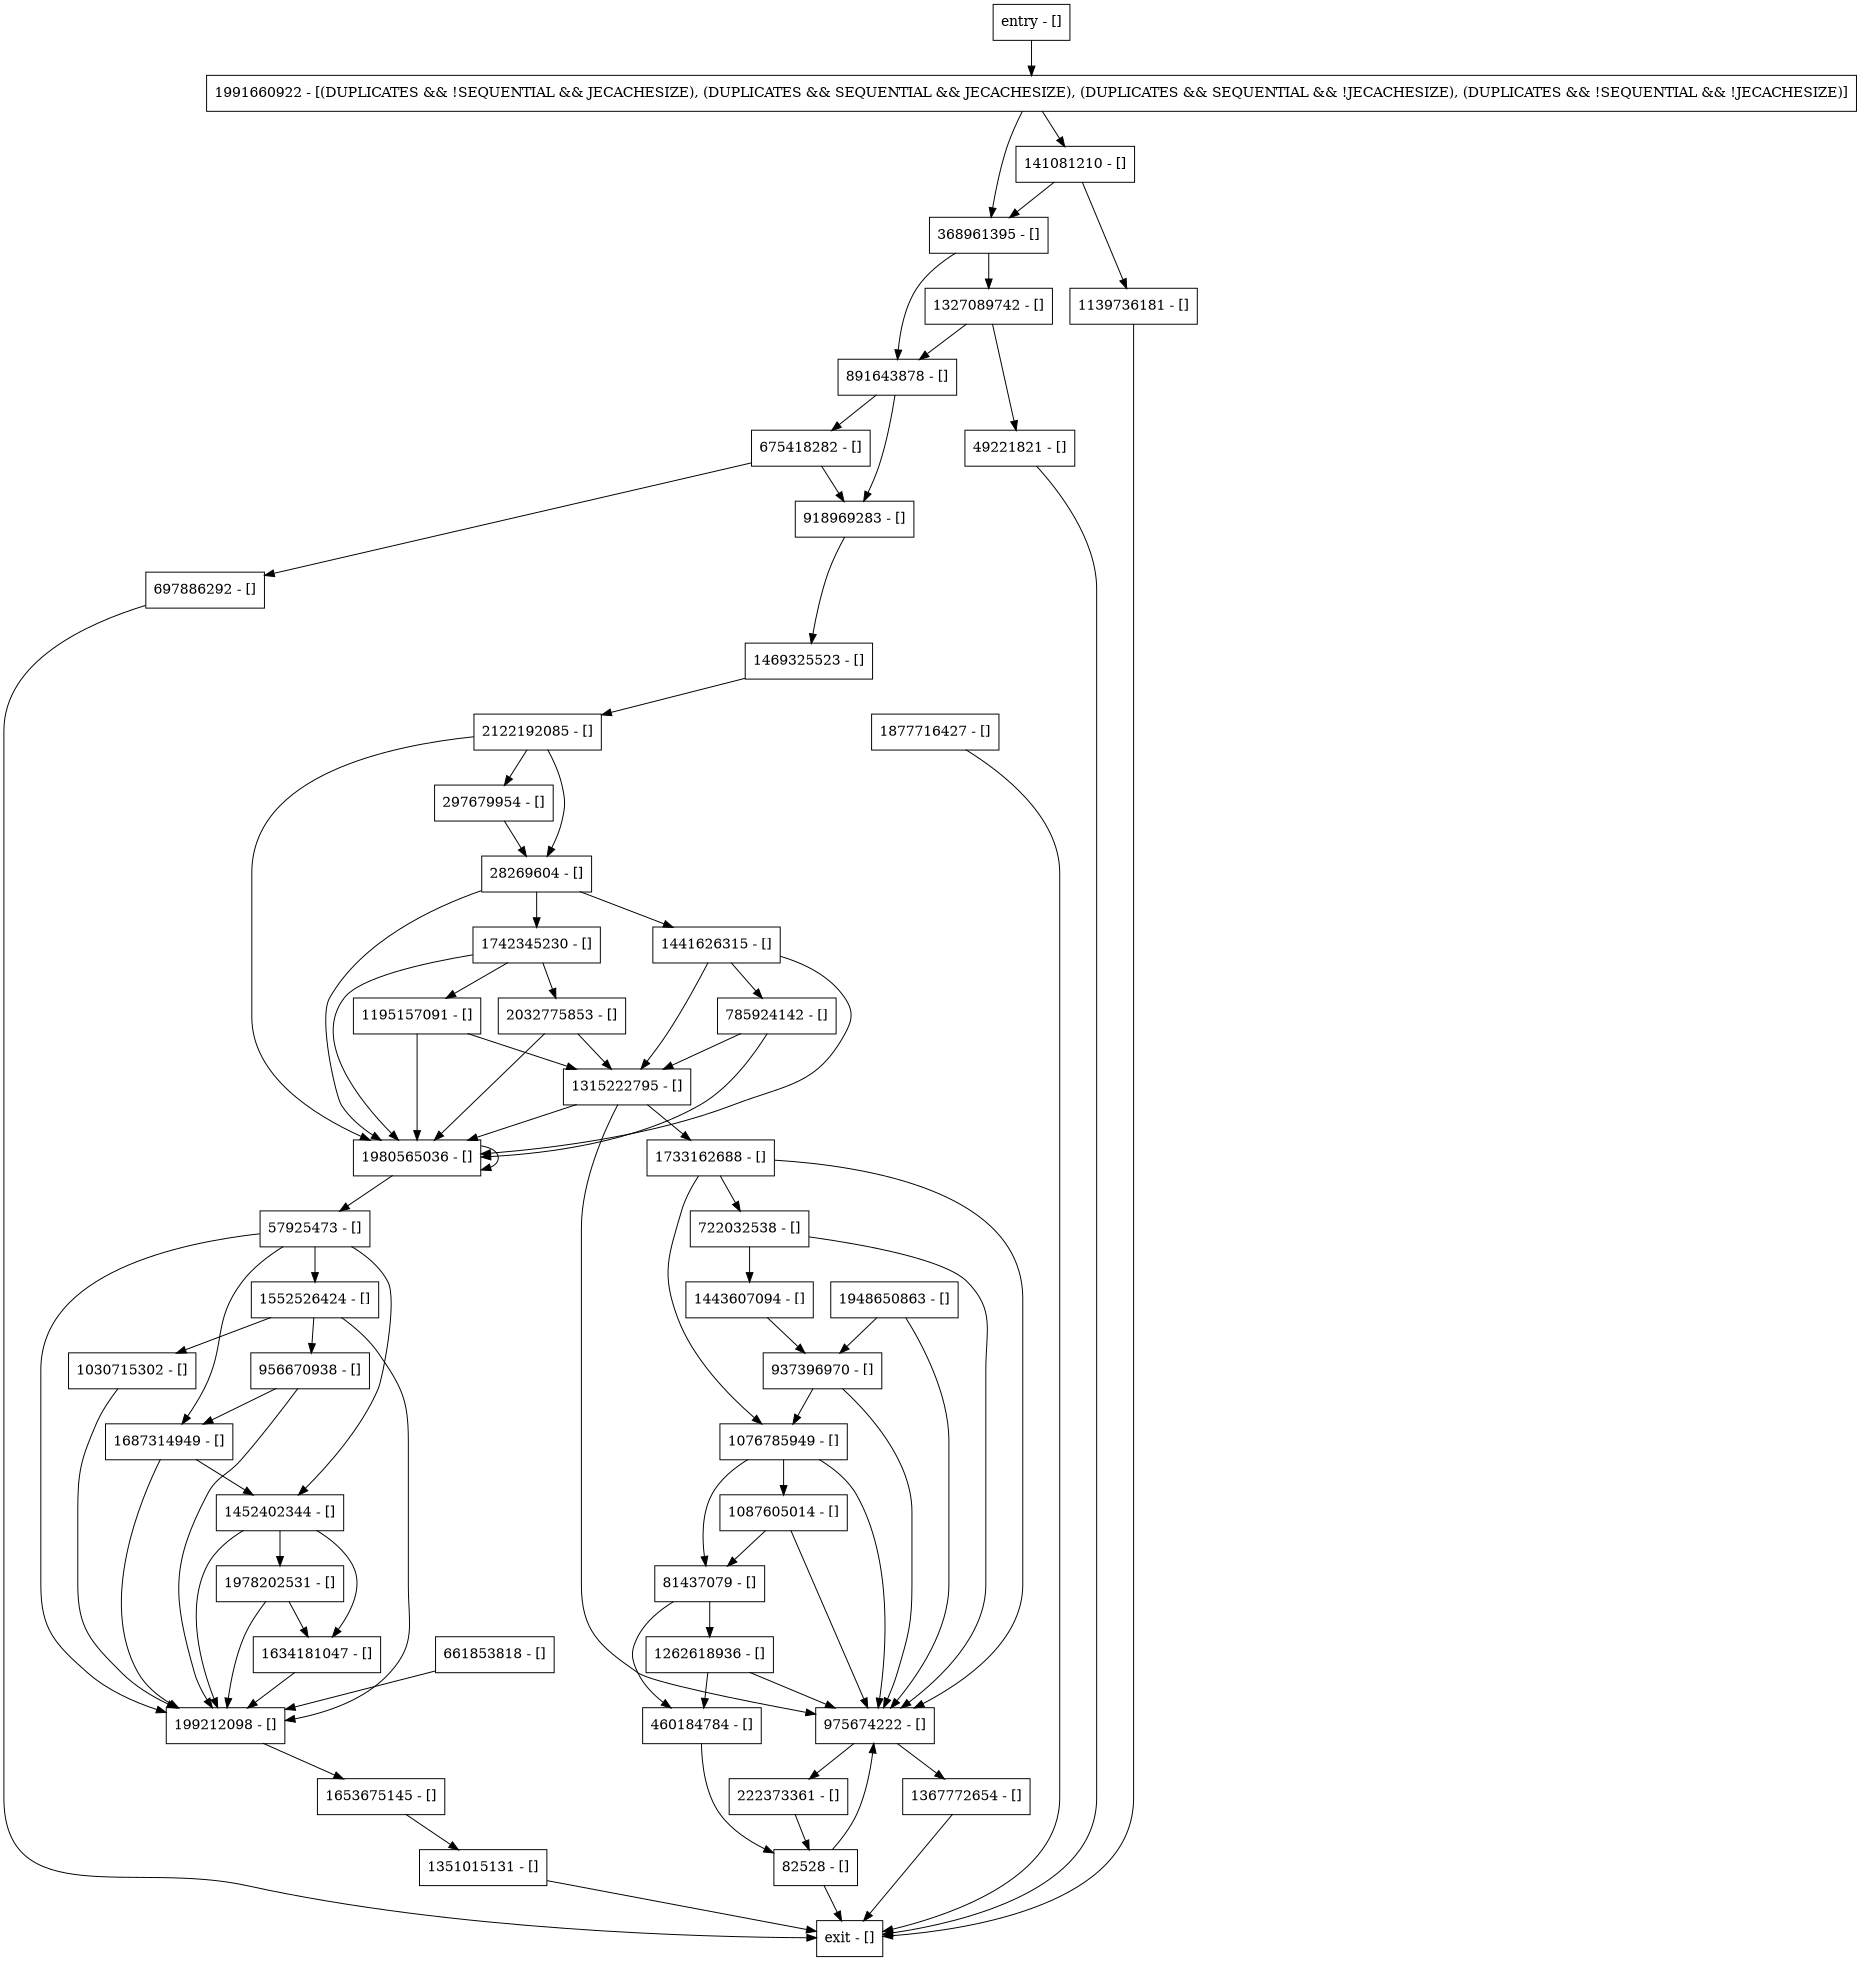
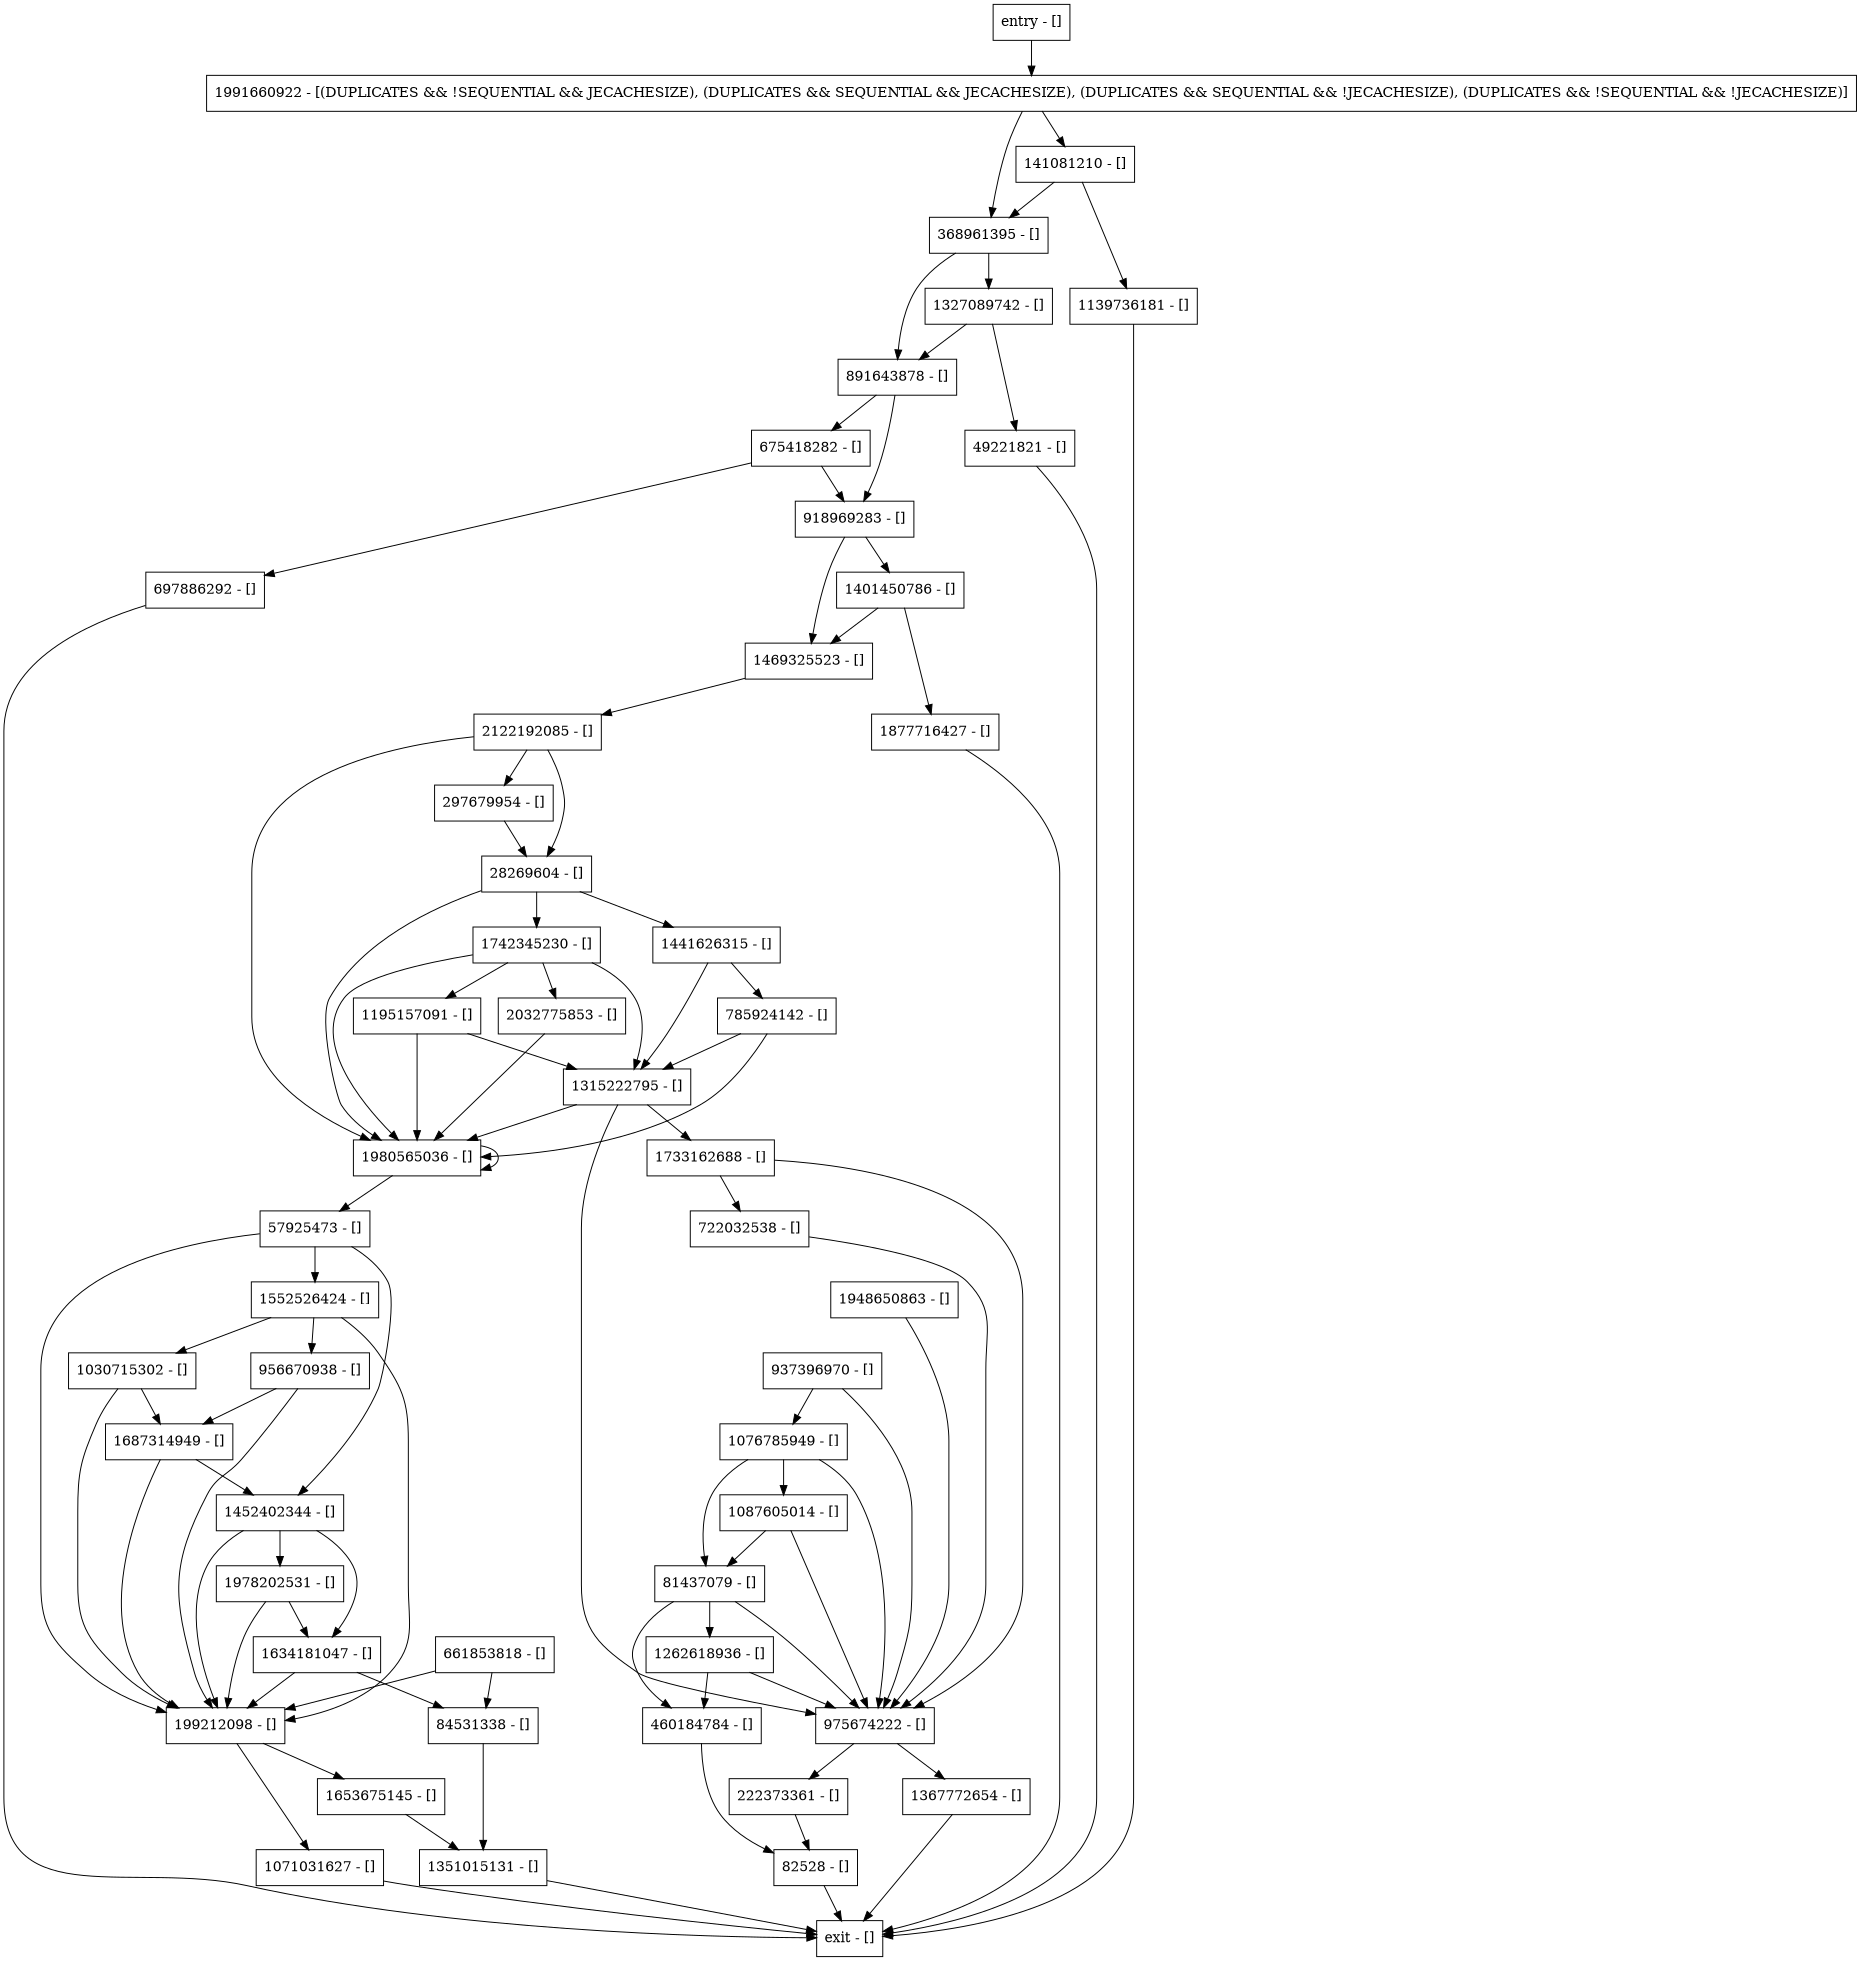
none -> (900, 590)
(591, 1048) -> (636, 1001)
(736, 1104) -> none
(750, 1300) -> none
(674, 1307) -> none
(222, 1323) -> (148, 1402)
(862, 1332) -> none
none -> (483, 1726)
(861, 1805) -> (796, 1648)
none -> (320, 1868)
